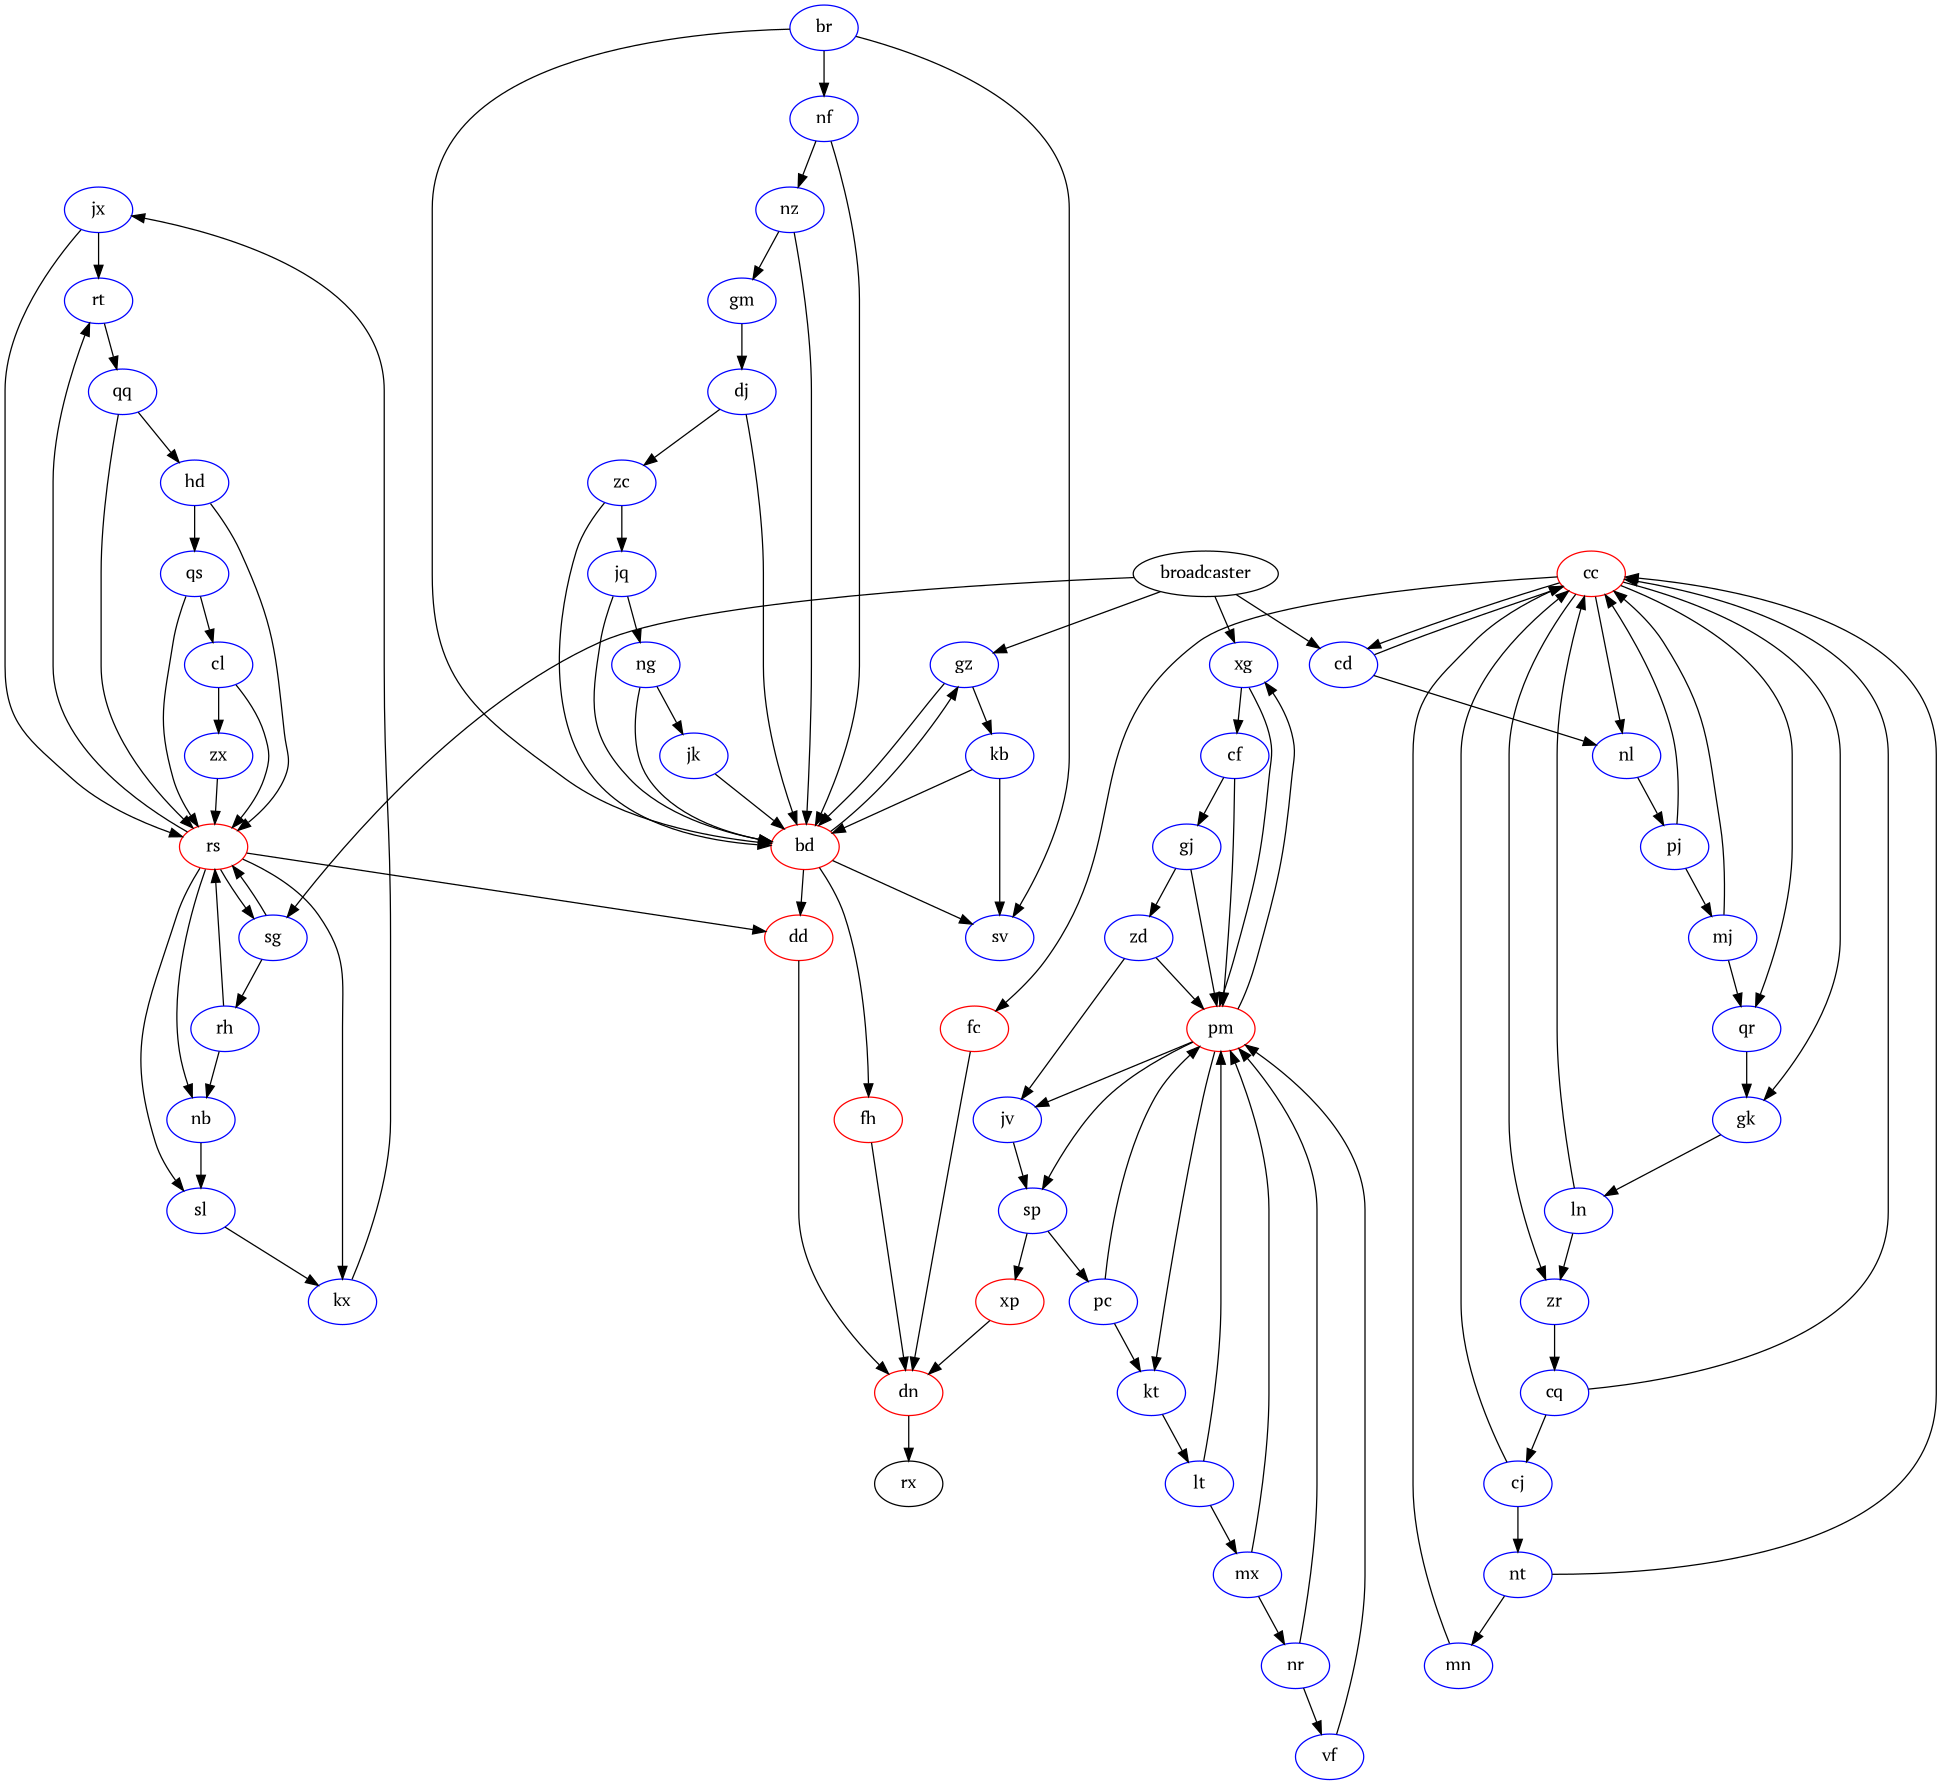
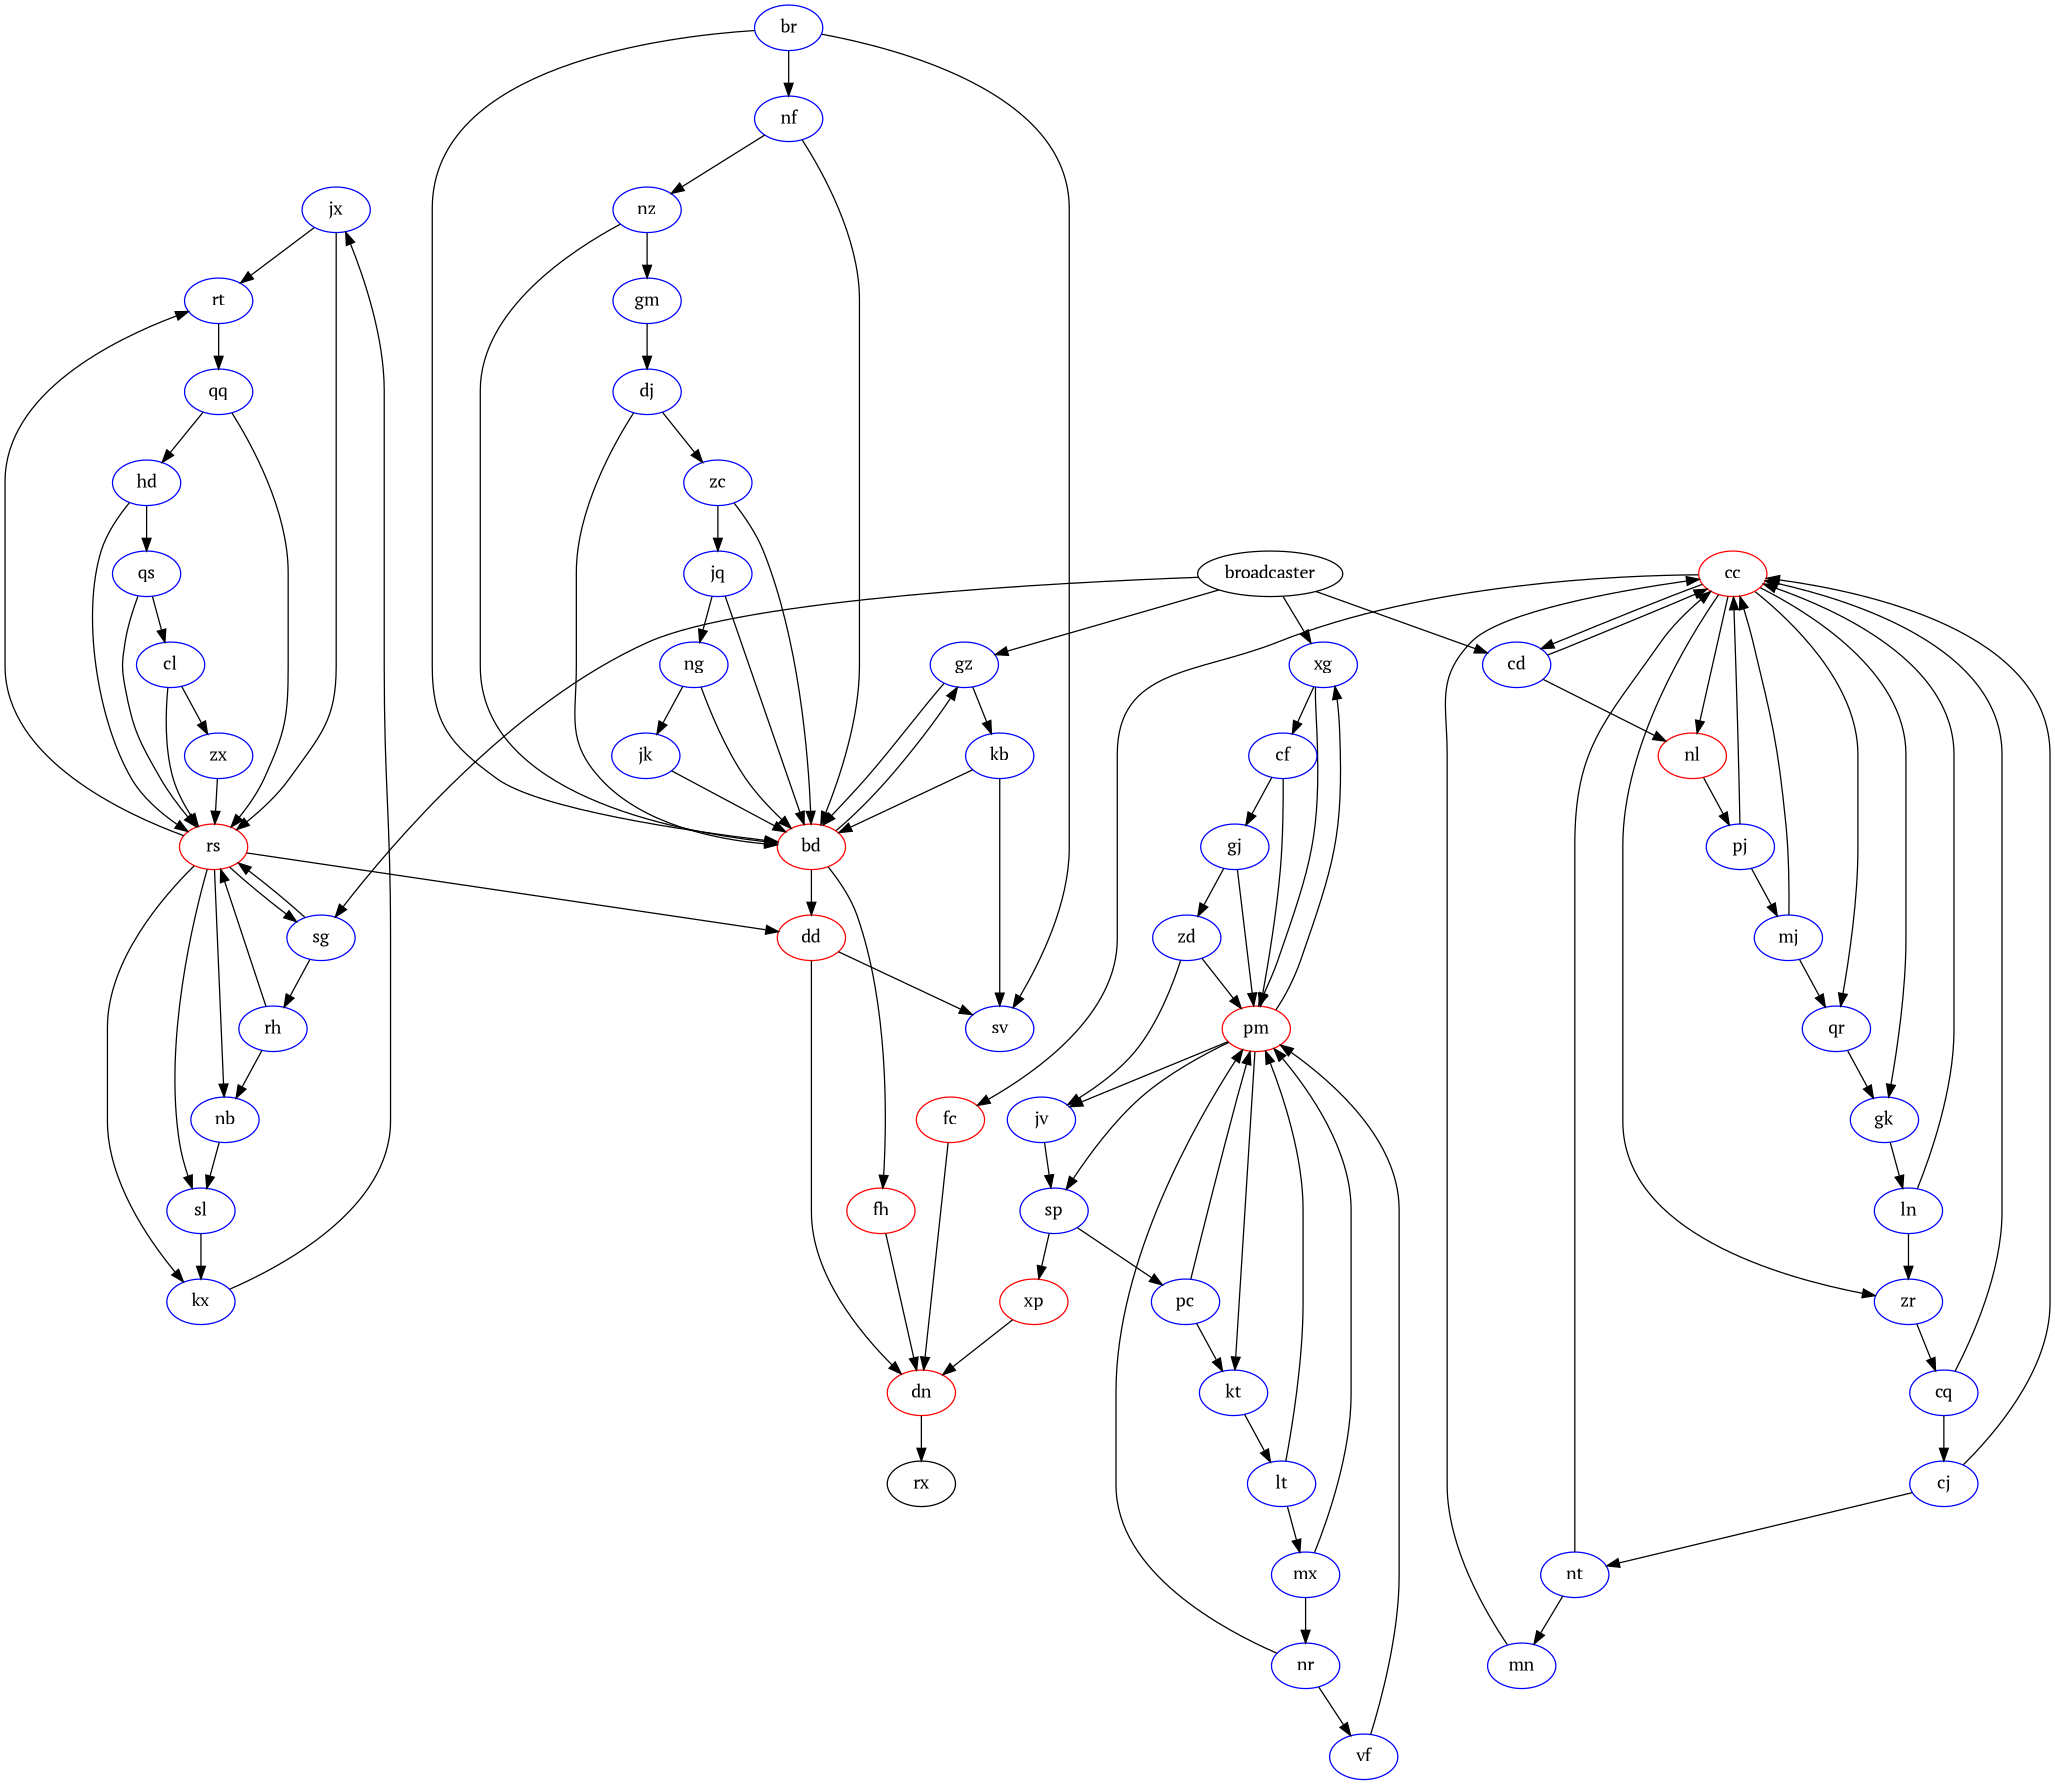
(1627, 756) -> (1692, 756)
(897, 890) -> (899, 980)
